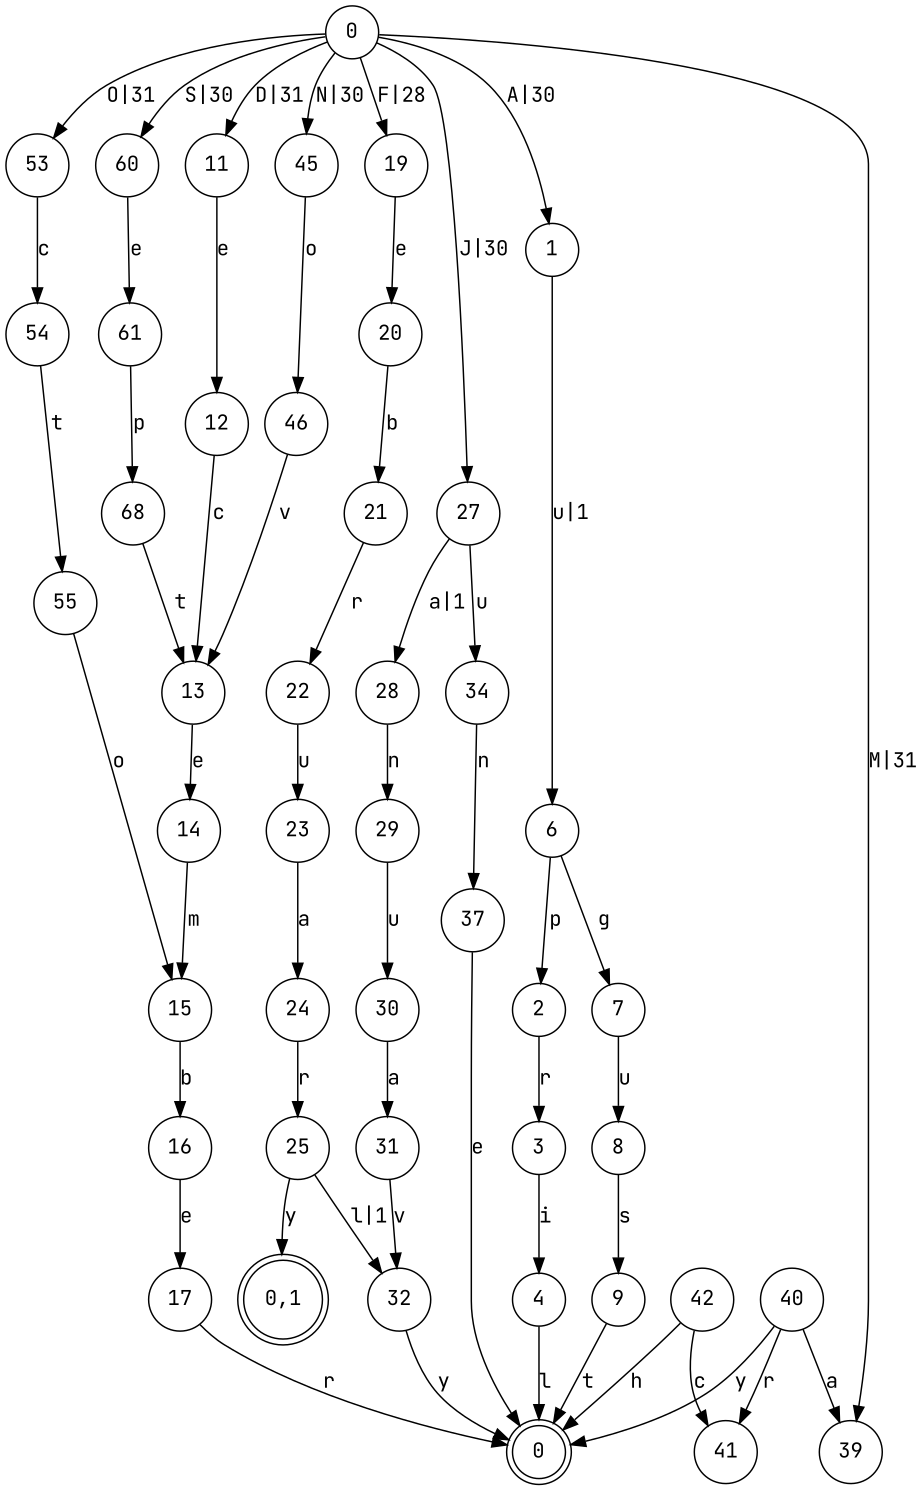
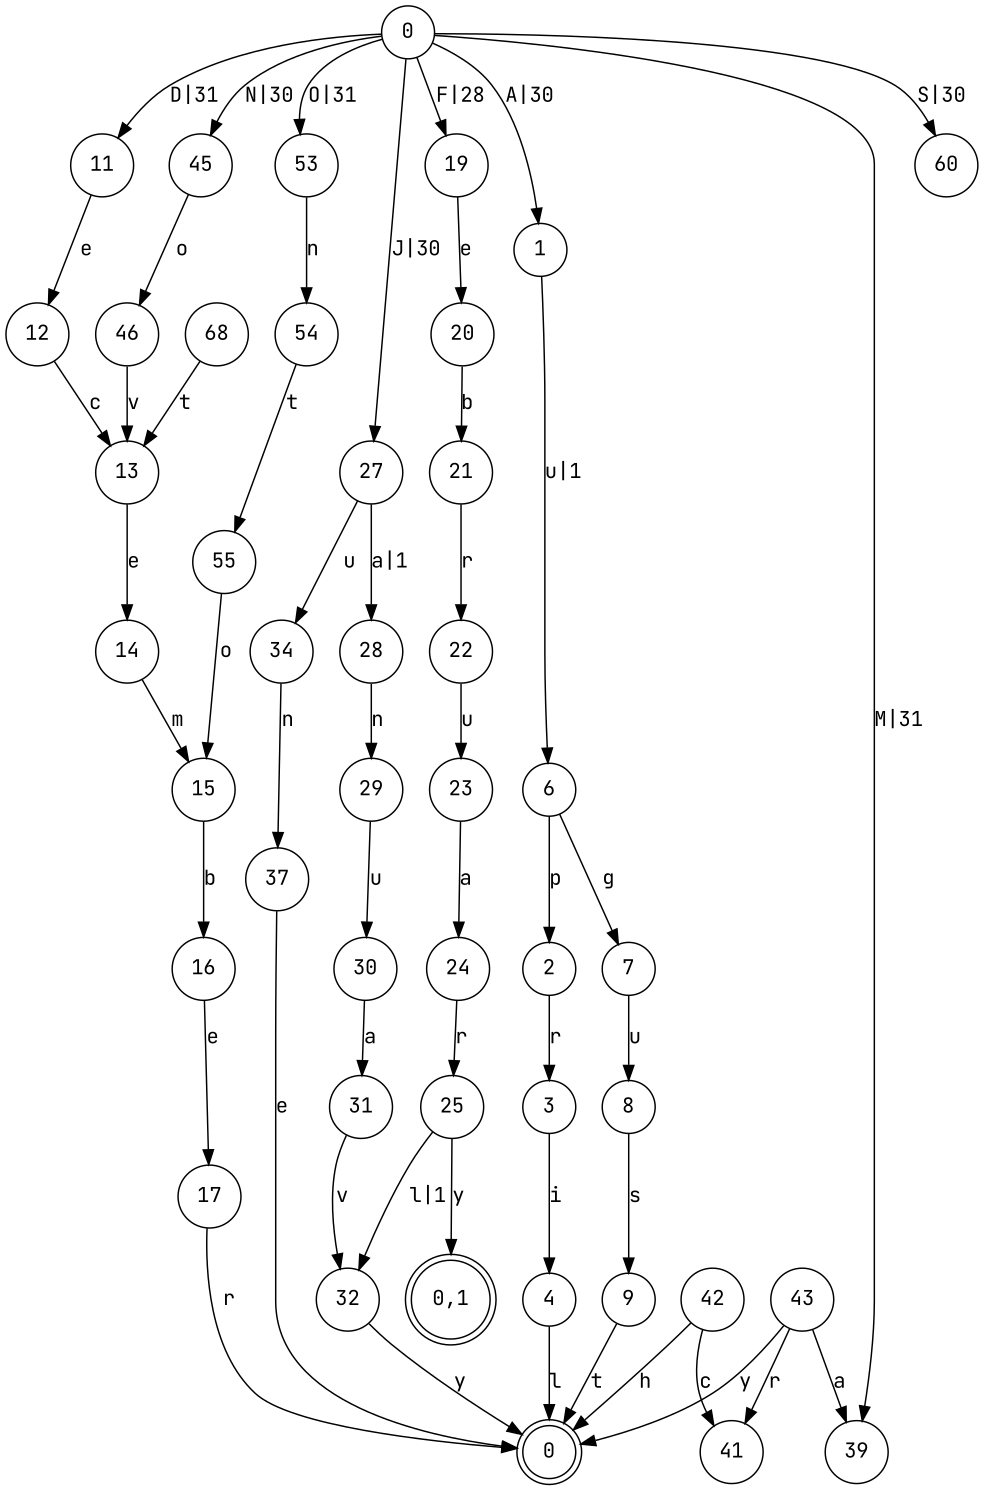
(44, 250) -> (313, 250)
(130, 334) -> none
(792, 1300) -> (802, 1300)
